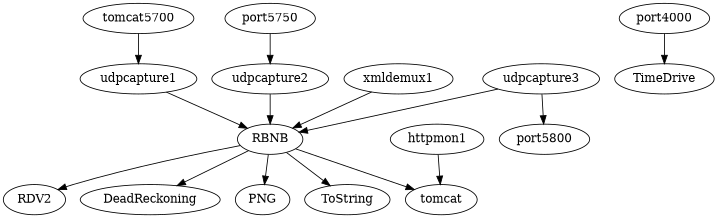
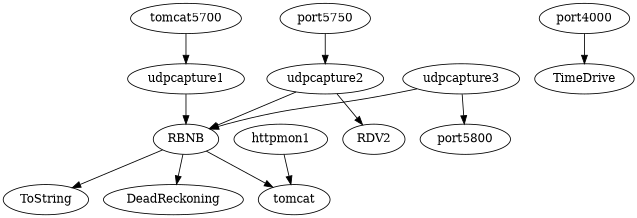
(399, 79) -> none
(153, 164) -> (348, 107)
(263, 200) -> none
